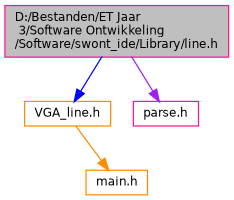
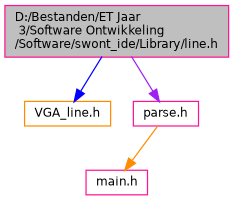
(89, 143) -> (145, 143)
(117, 183) -> (117, 183)
